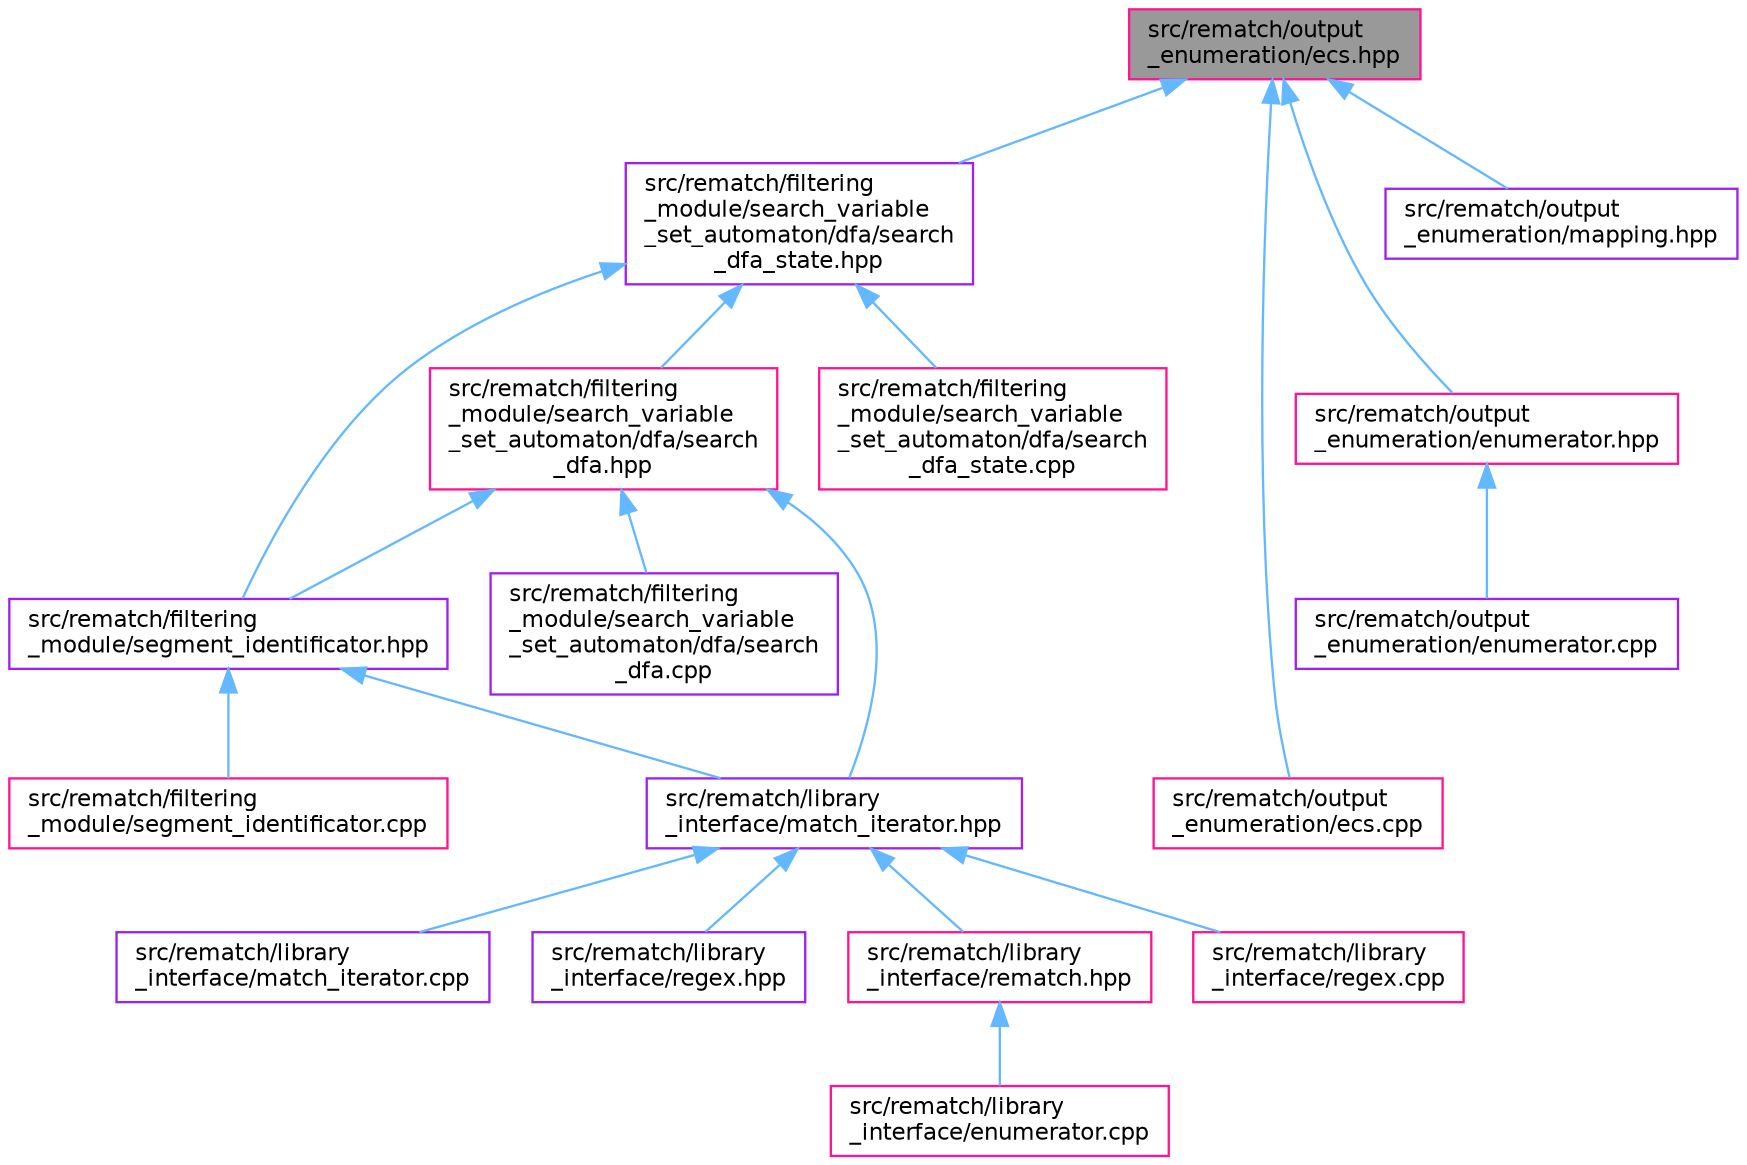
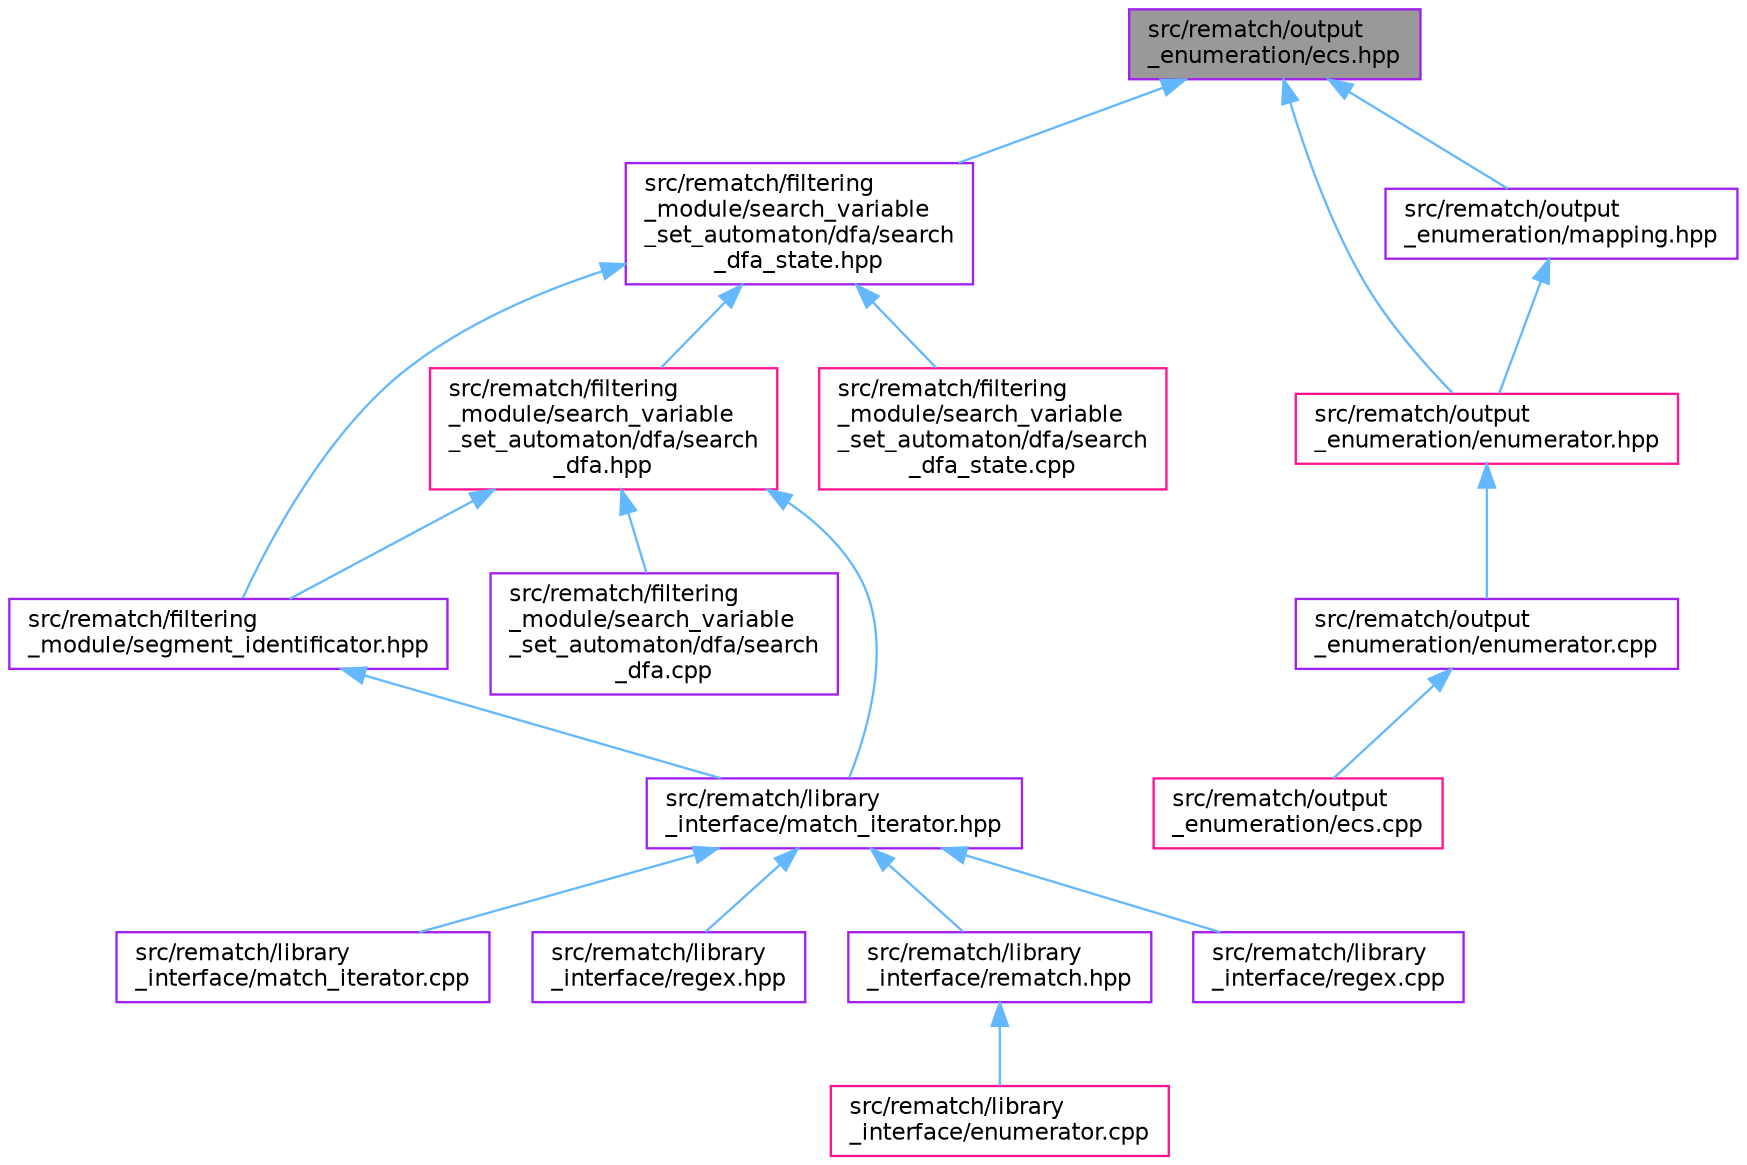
(1275, 44) -> (1275, 44)
none -> (1520, 337)
(1262, 441) -> (1384, 732)
(228, 813) -> none
(1000, 967) -> (1000, 967)
(1328, 967) -> (1328, 967)
